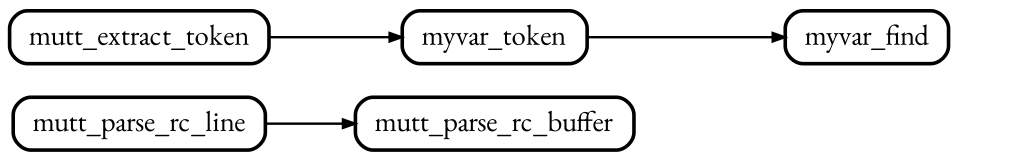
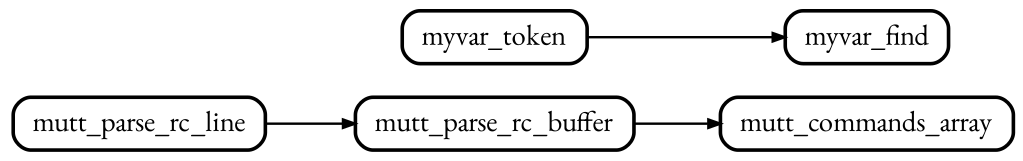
(139, 37) -> none
none -> (867, 124)
